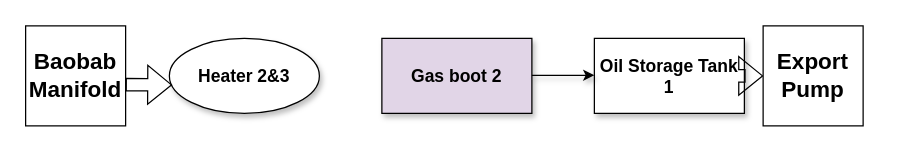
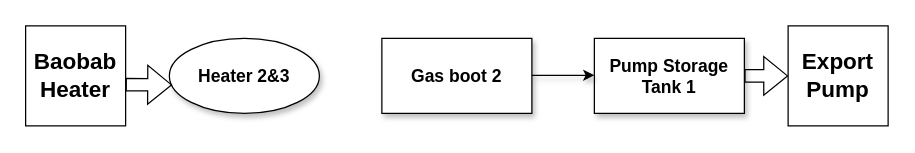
(76, 76) -> (76, 76)
(457, 76) -> (457, 76)
(669, 76) -> (669, 76)
(813, 76) -> (838, 76)
